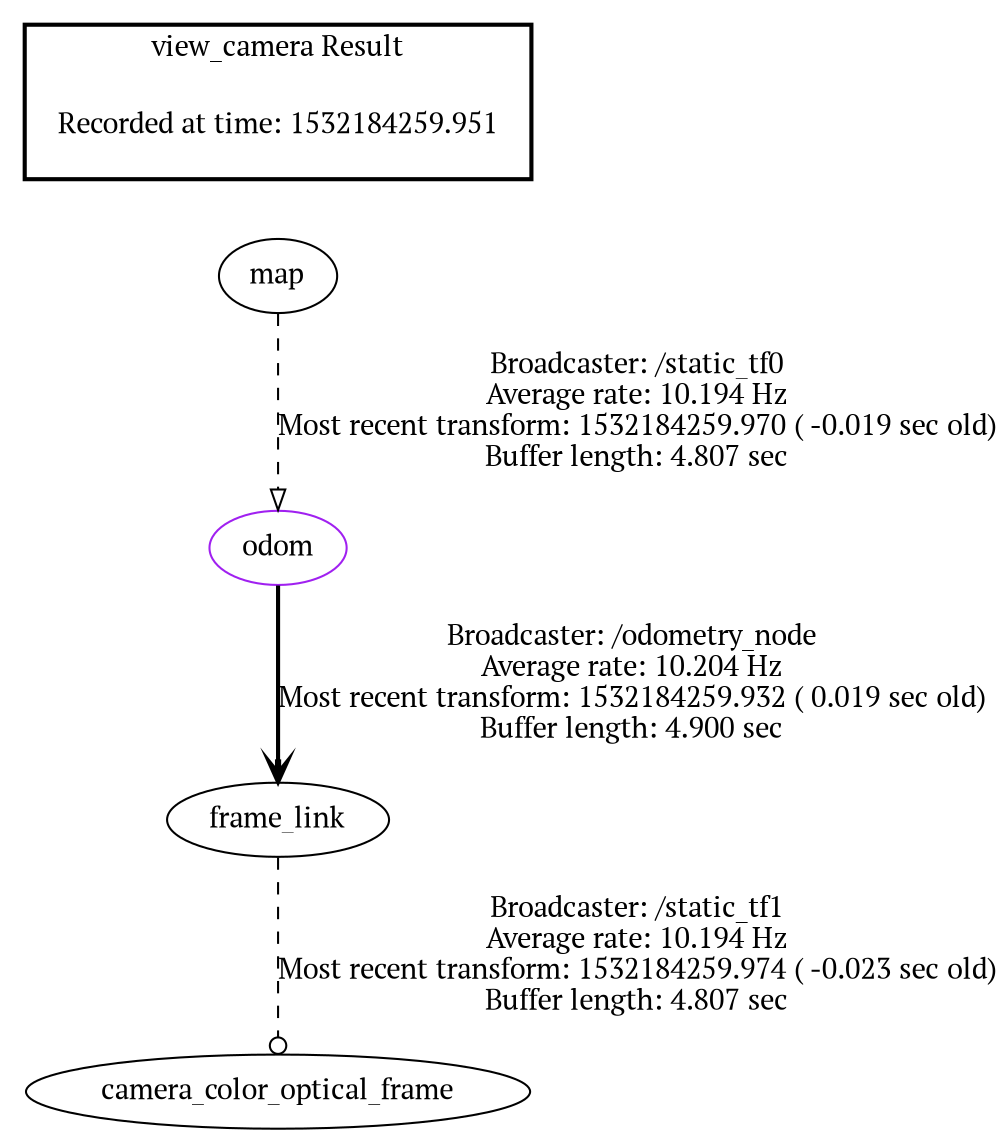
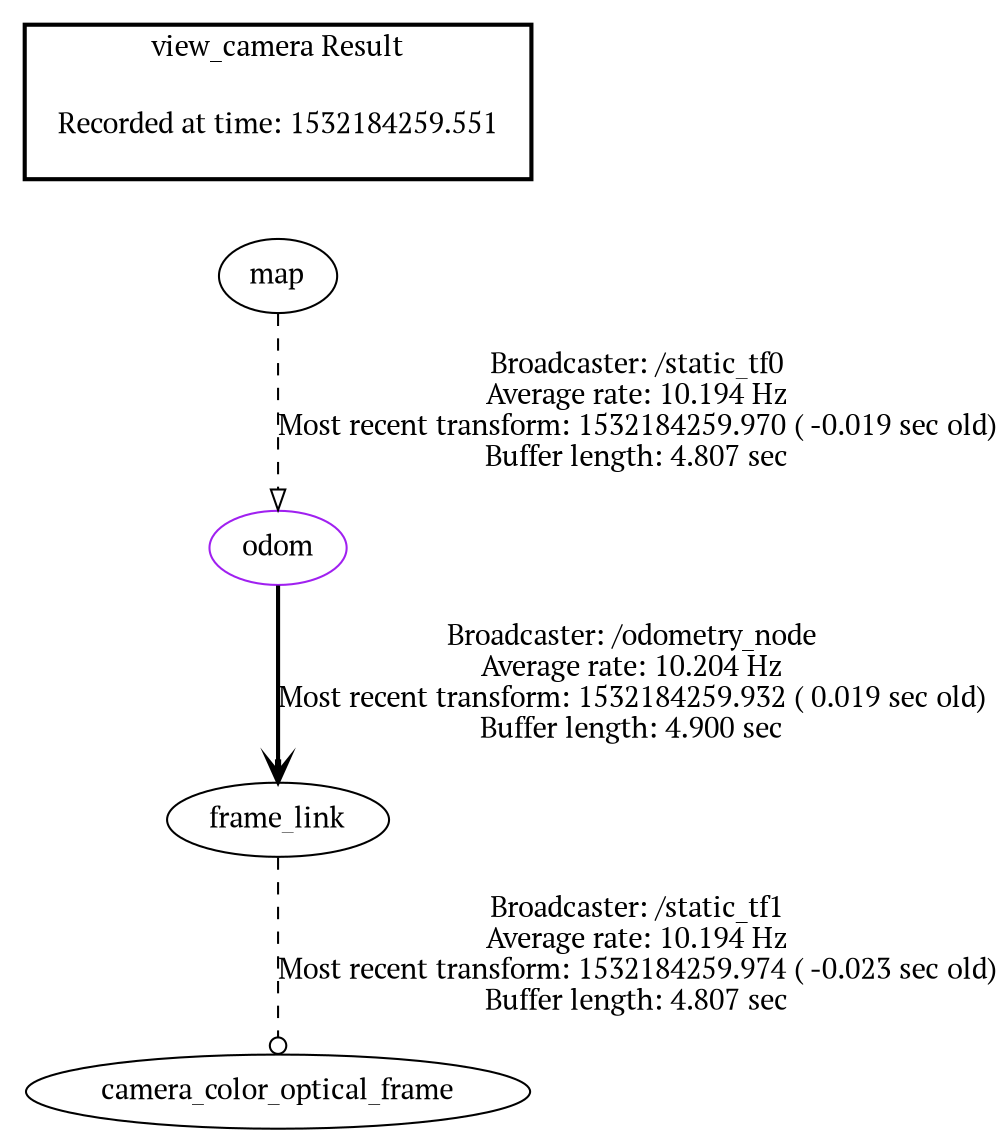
(278, 126) -> (278, 126)
